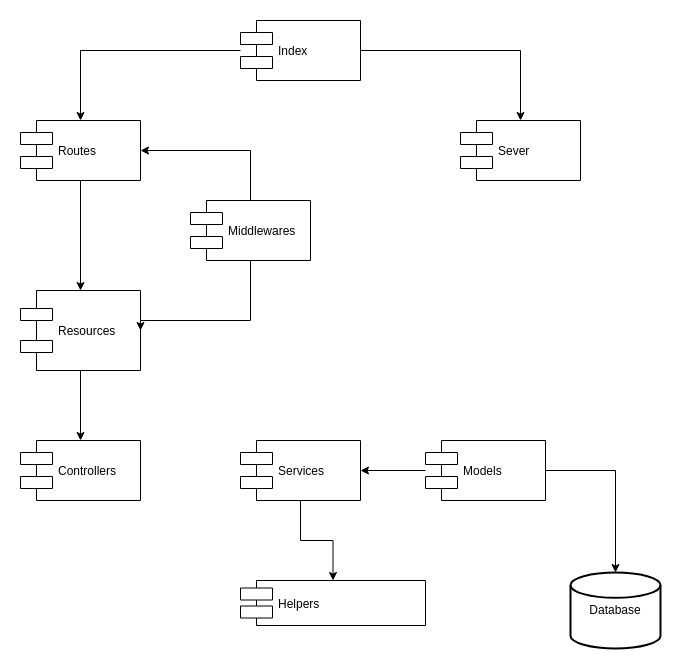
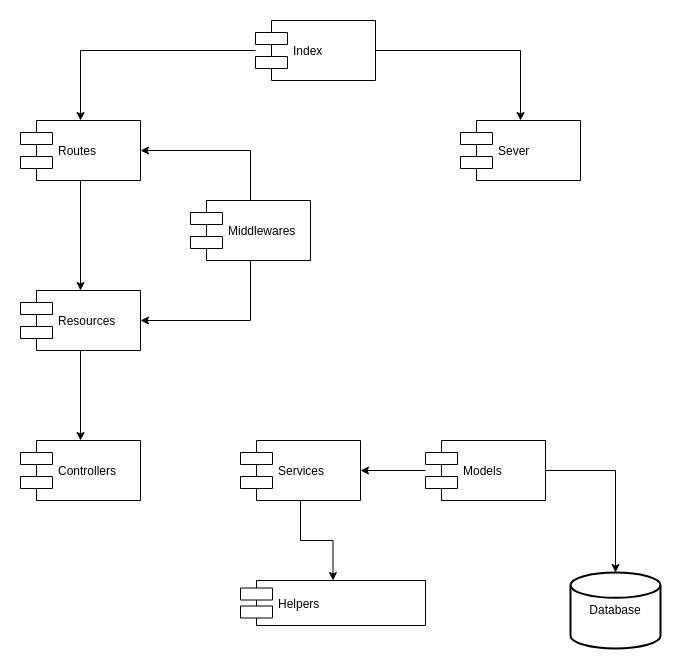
(301, 51) -> (316, 51)
(81, 331) -> (81, 321)
